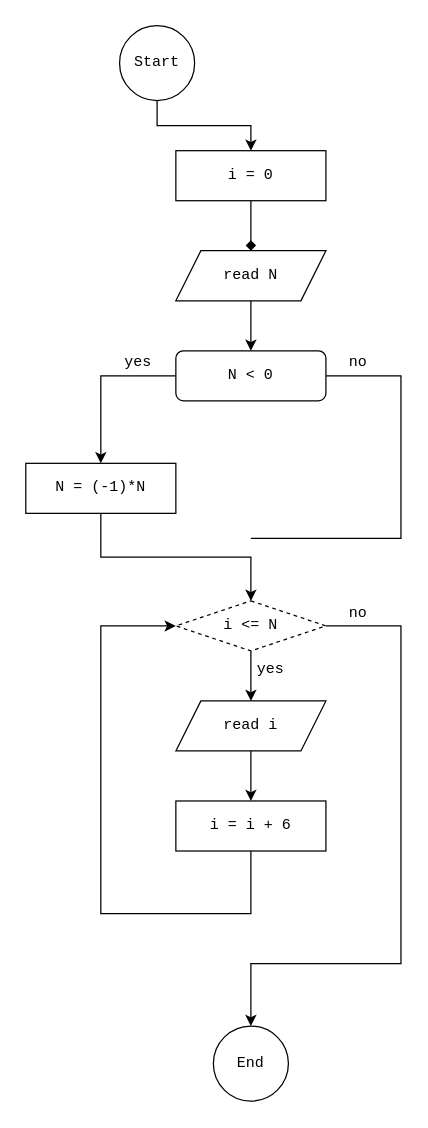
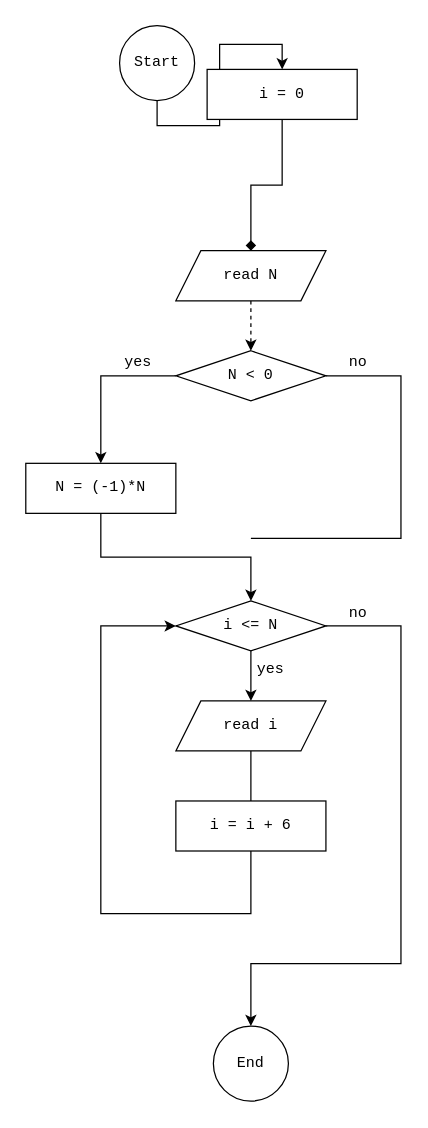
(251, 176) -> (282, 94)
(251, 321) -> (251, 321)
(251, 376) -> (251, 376)
(251, 626) -> (251, 626)
(251, 791) -> (251, 794)
